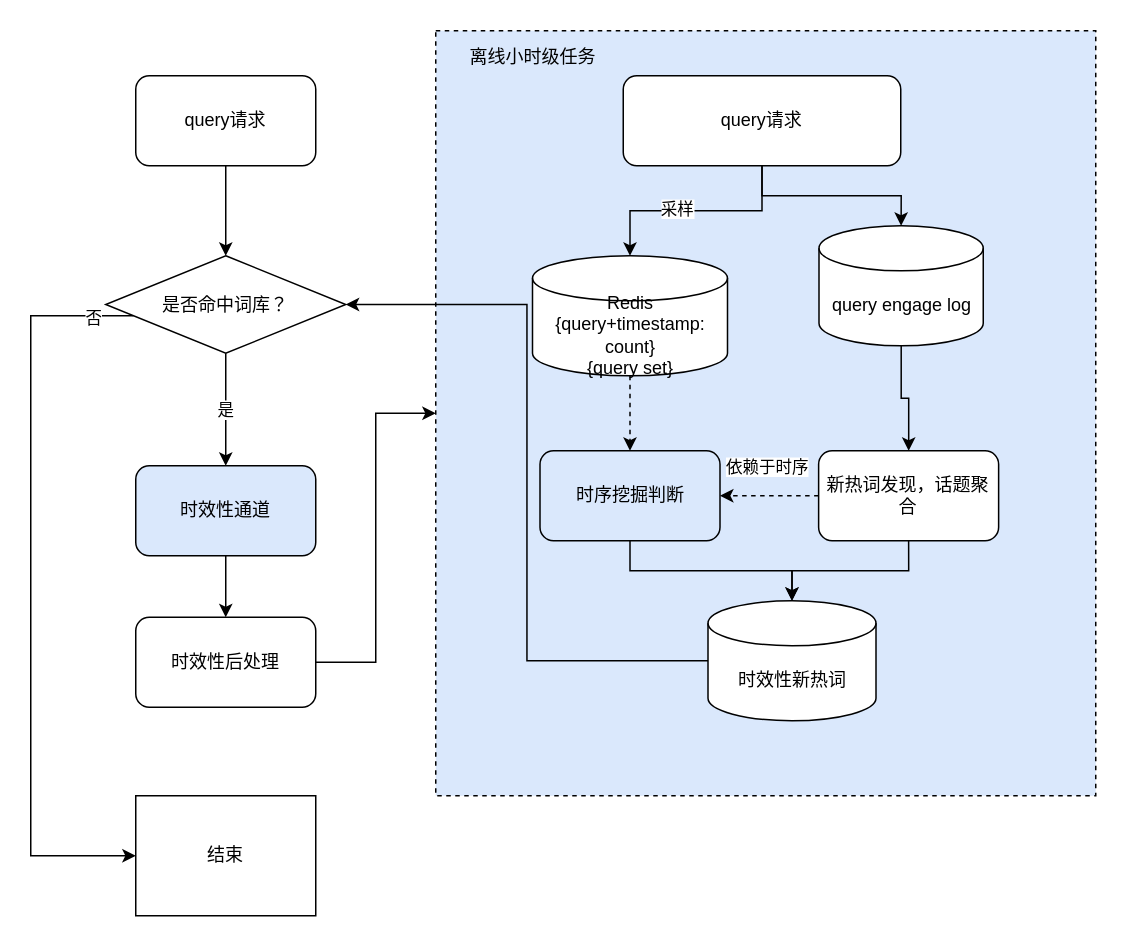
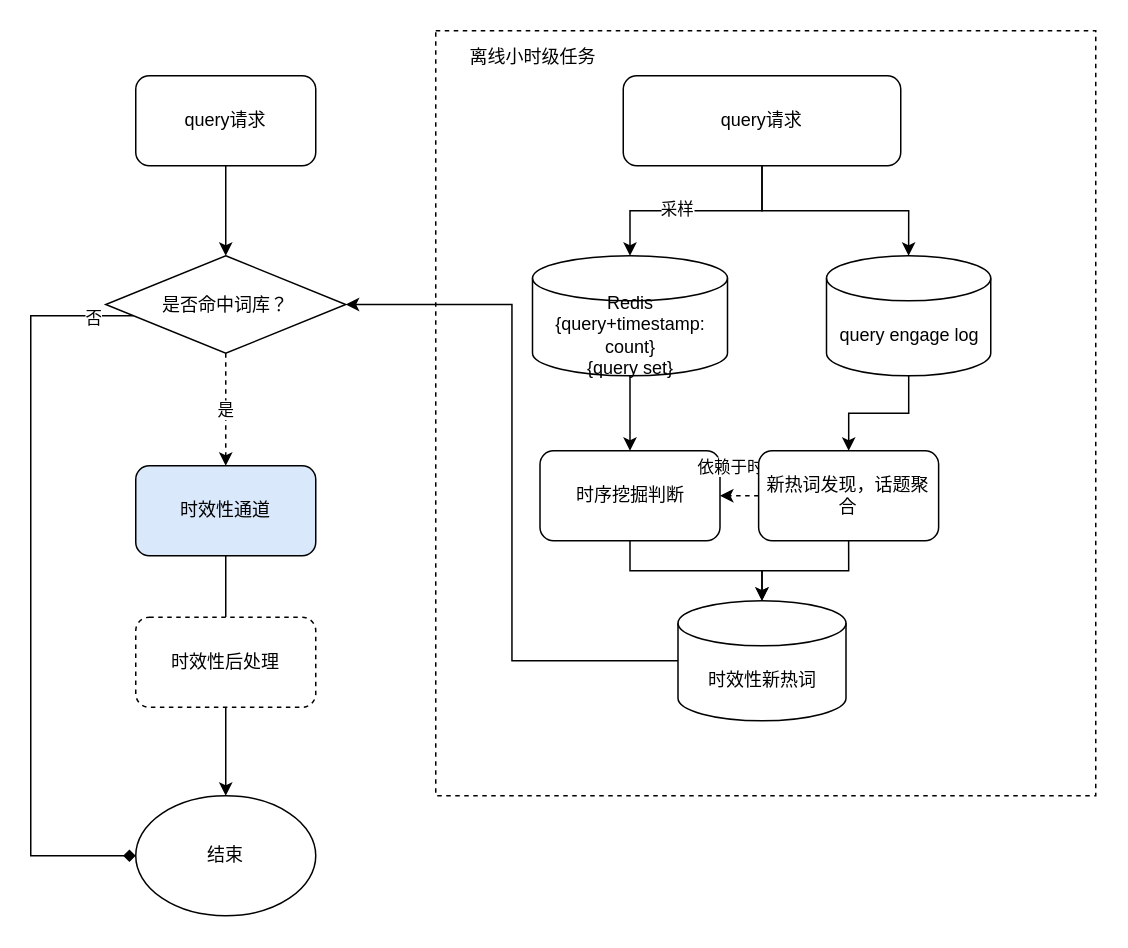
(901, 286) -> (909, 316)
(226, 377) -> (226, 377)
(630, 409) -> (630, 409)
(766, 413) -> (766, 413)
(630, 496) -> (630, 496)
(909, 496) -> (849, 496)
(376, 543) -> (226, 747)
(226, 606) -> (226, 610)
(792, 661) -> (762, 661)
(226, 662) -> (226, 662)
(124, 856) -> (123, 856)
(226, 856) -> (226, 856)
